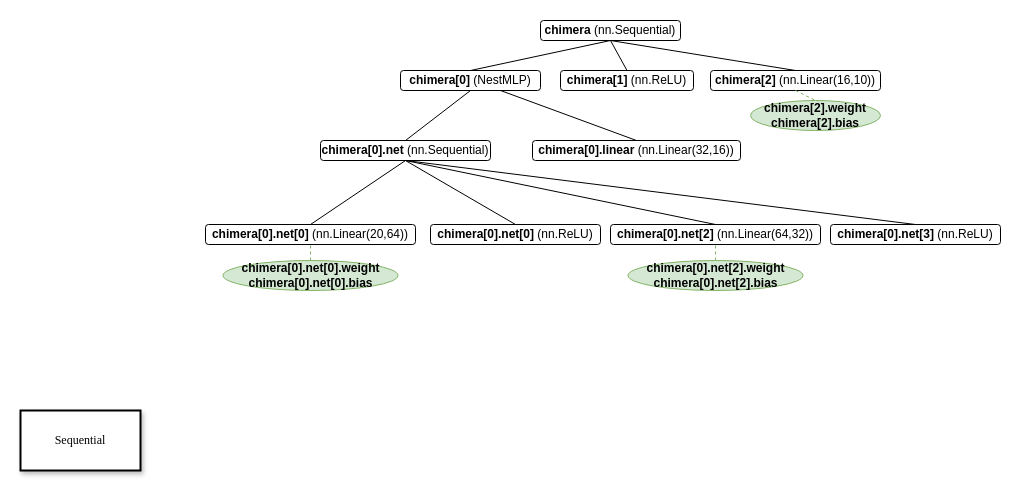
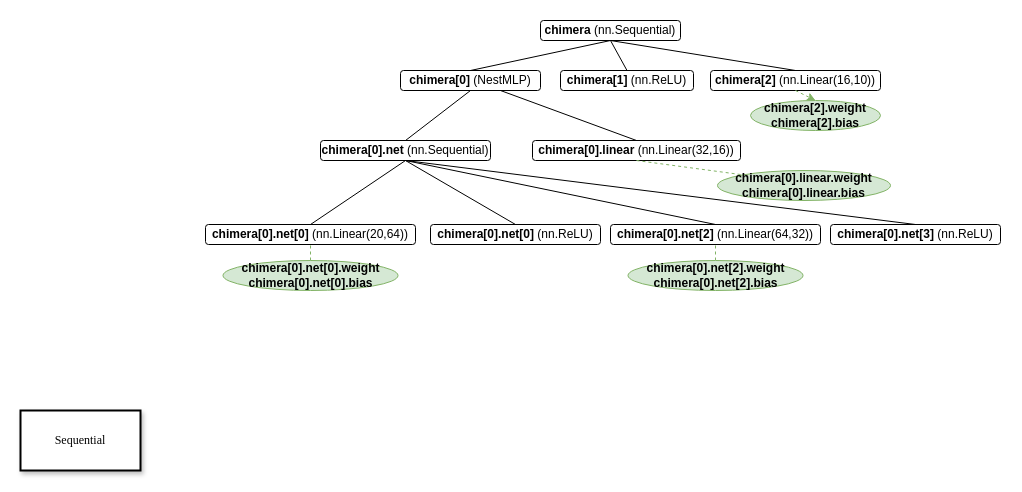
(810, 98) -> (808, 97)
none -> (733, 174)
none -> (804, 186)
